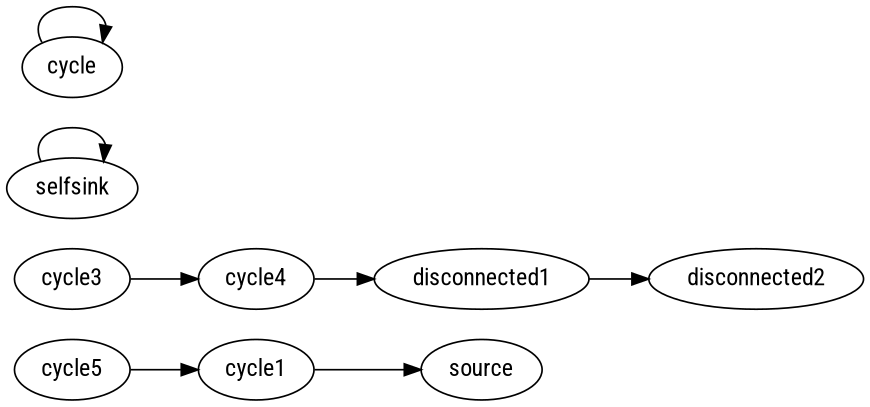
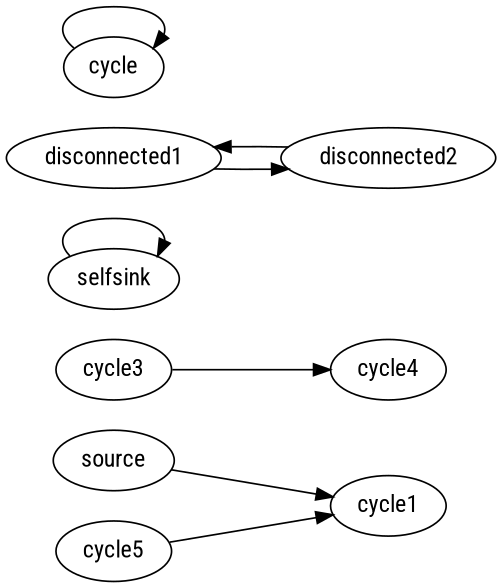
(336, 279) -> (260, 147)
(359, 370) -> (244, 482)
